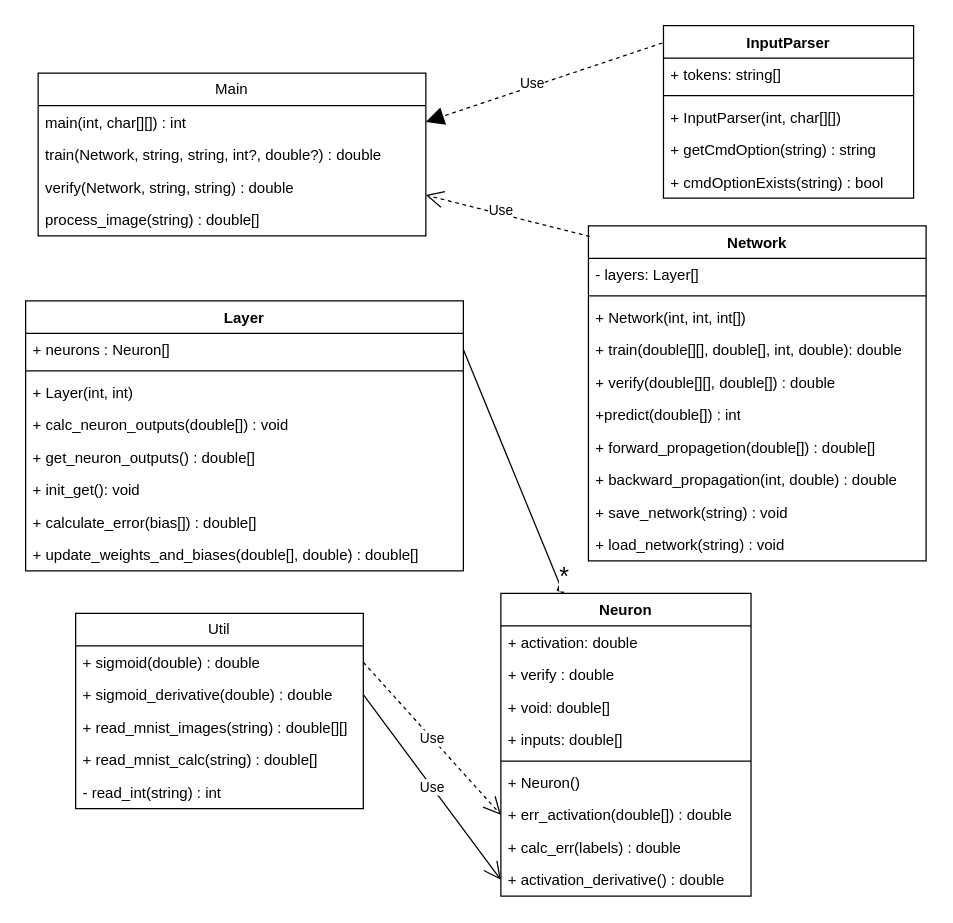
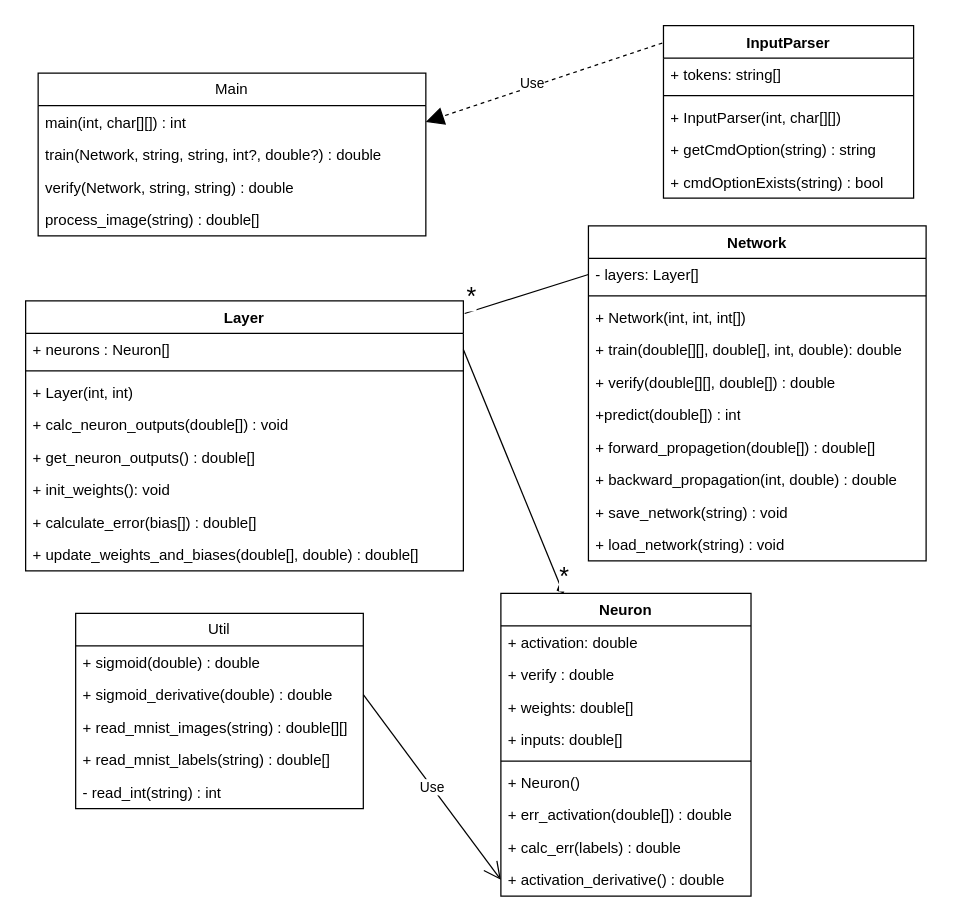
(509, 216) -> none
none -> (525, 294)
(97, 491) -> (112, 491)
(566, 708) -> (578, 708)
(430, 736) -> none
(219, 761) -> (221, 770)
